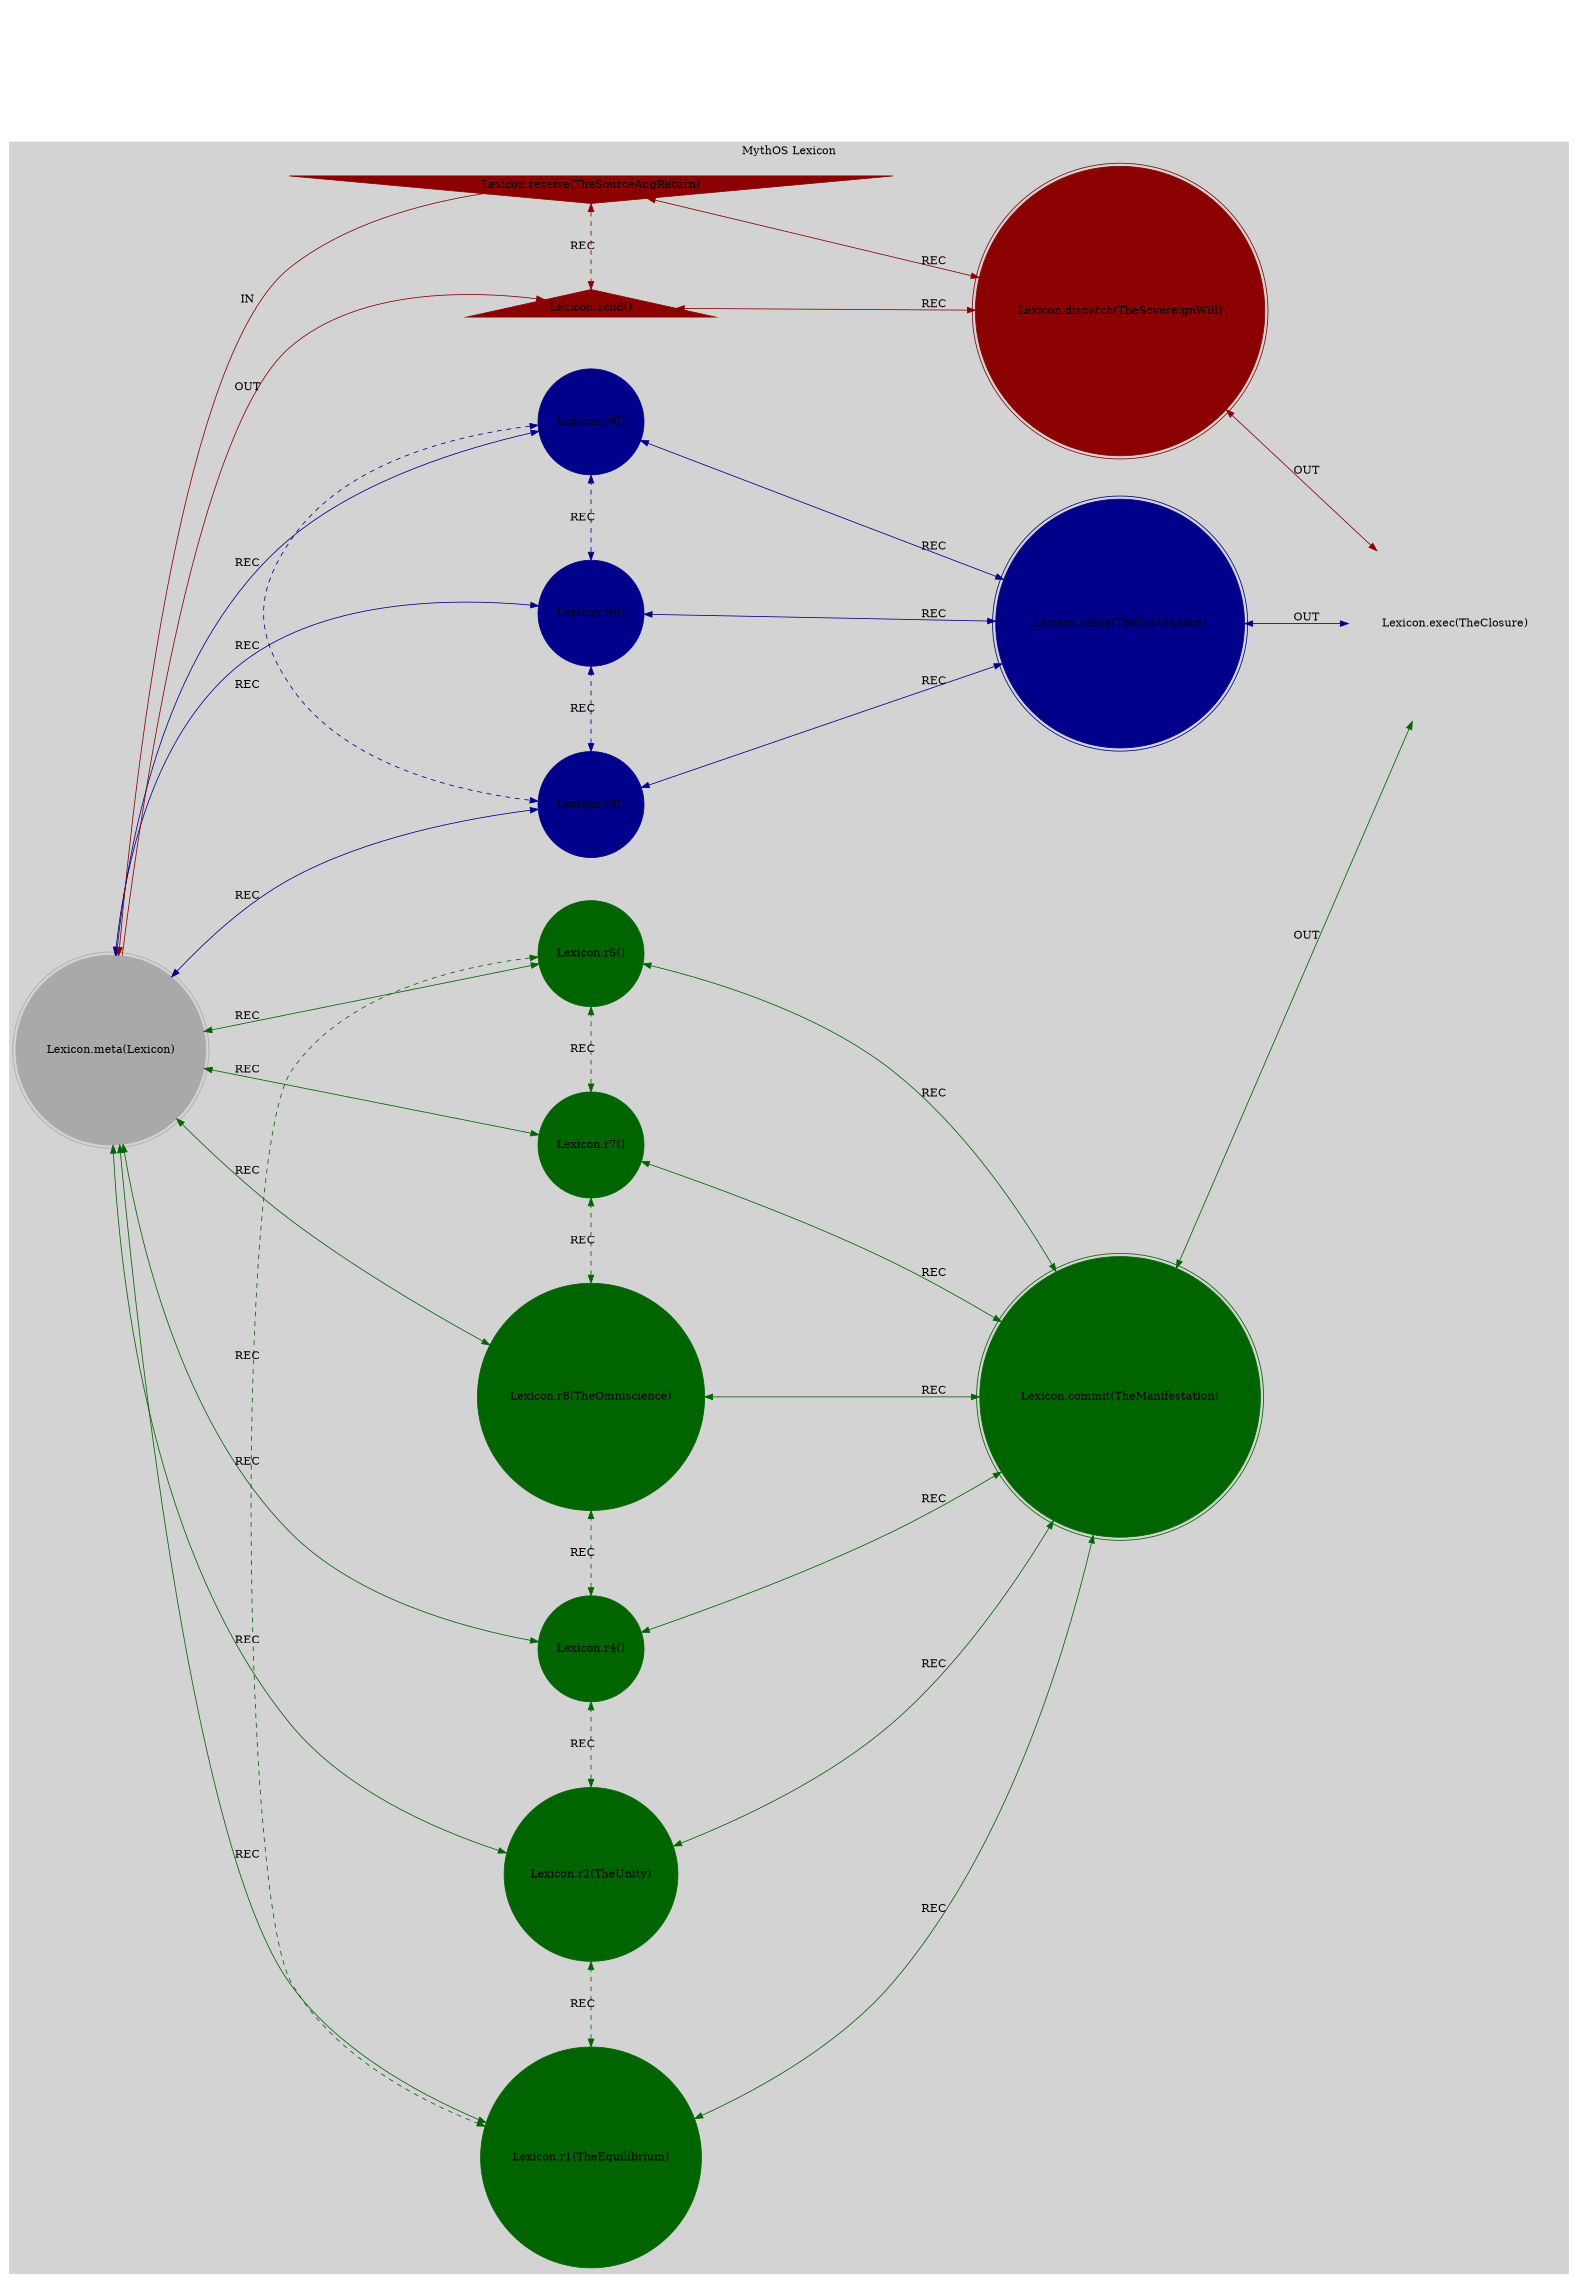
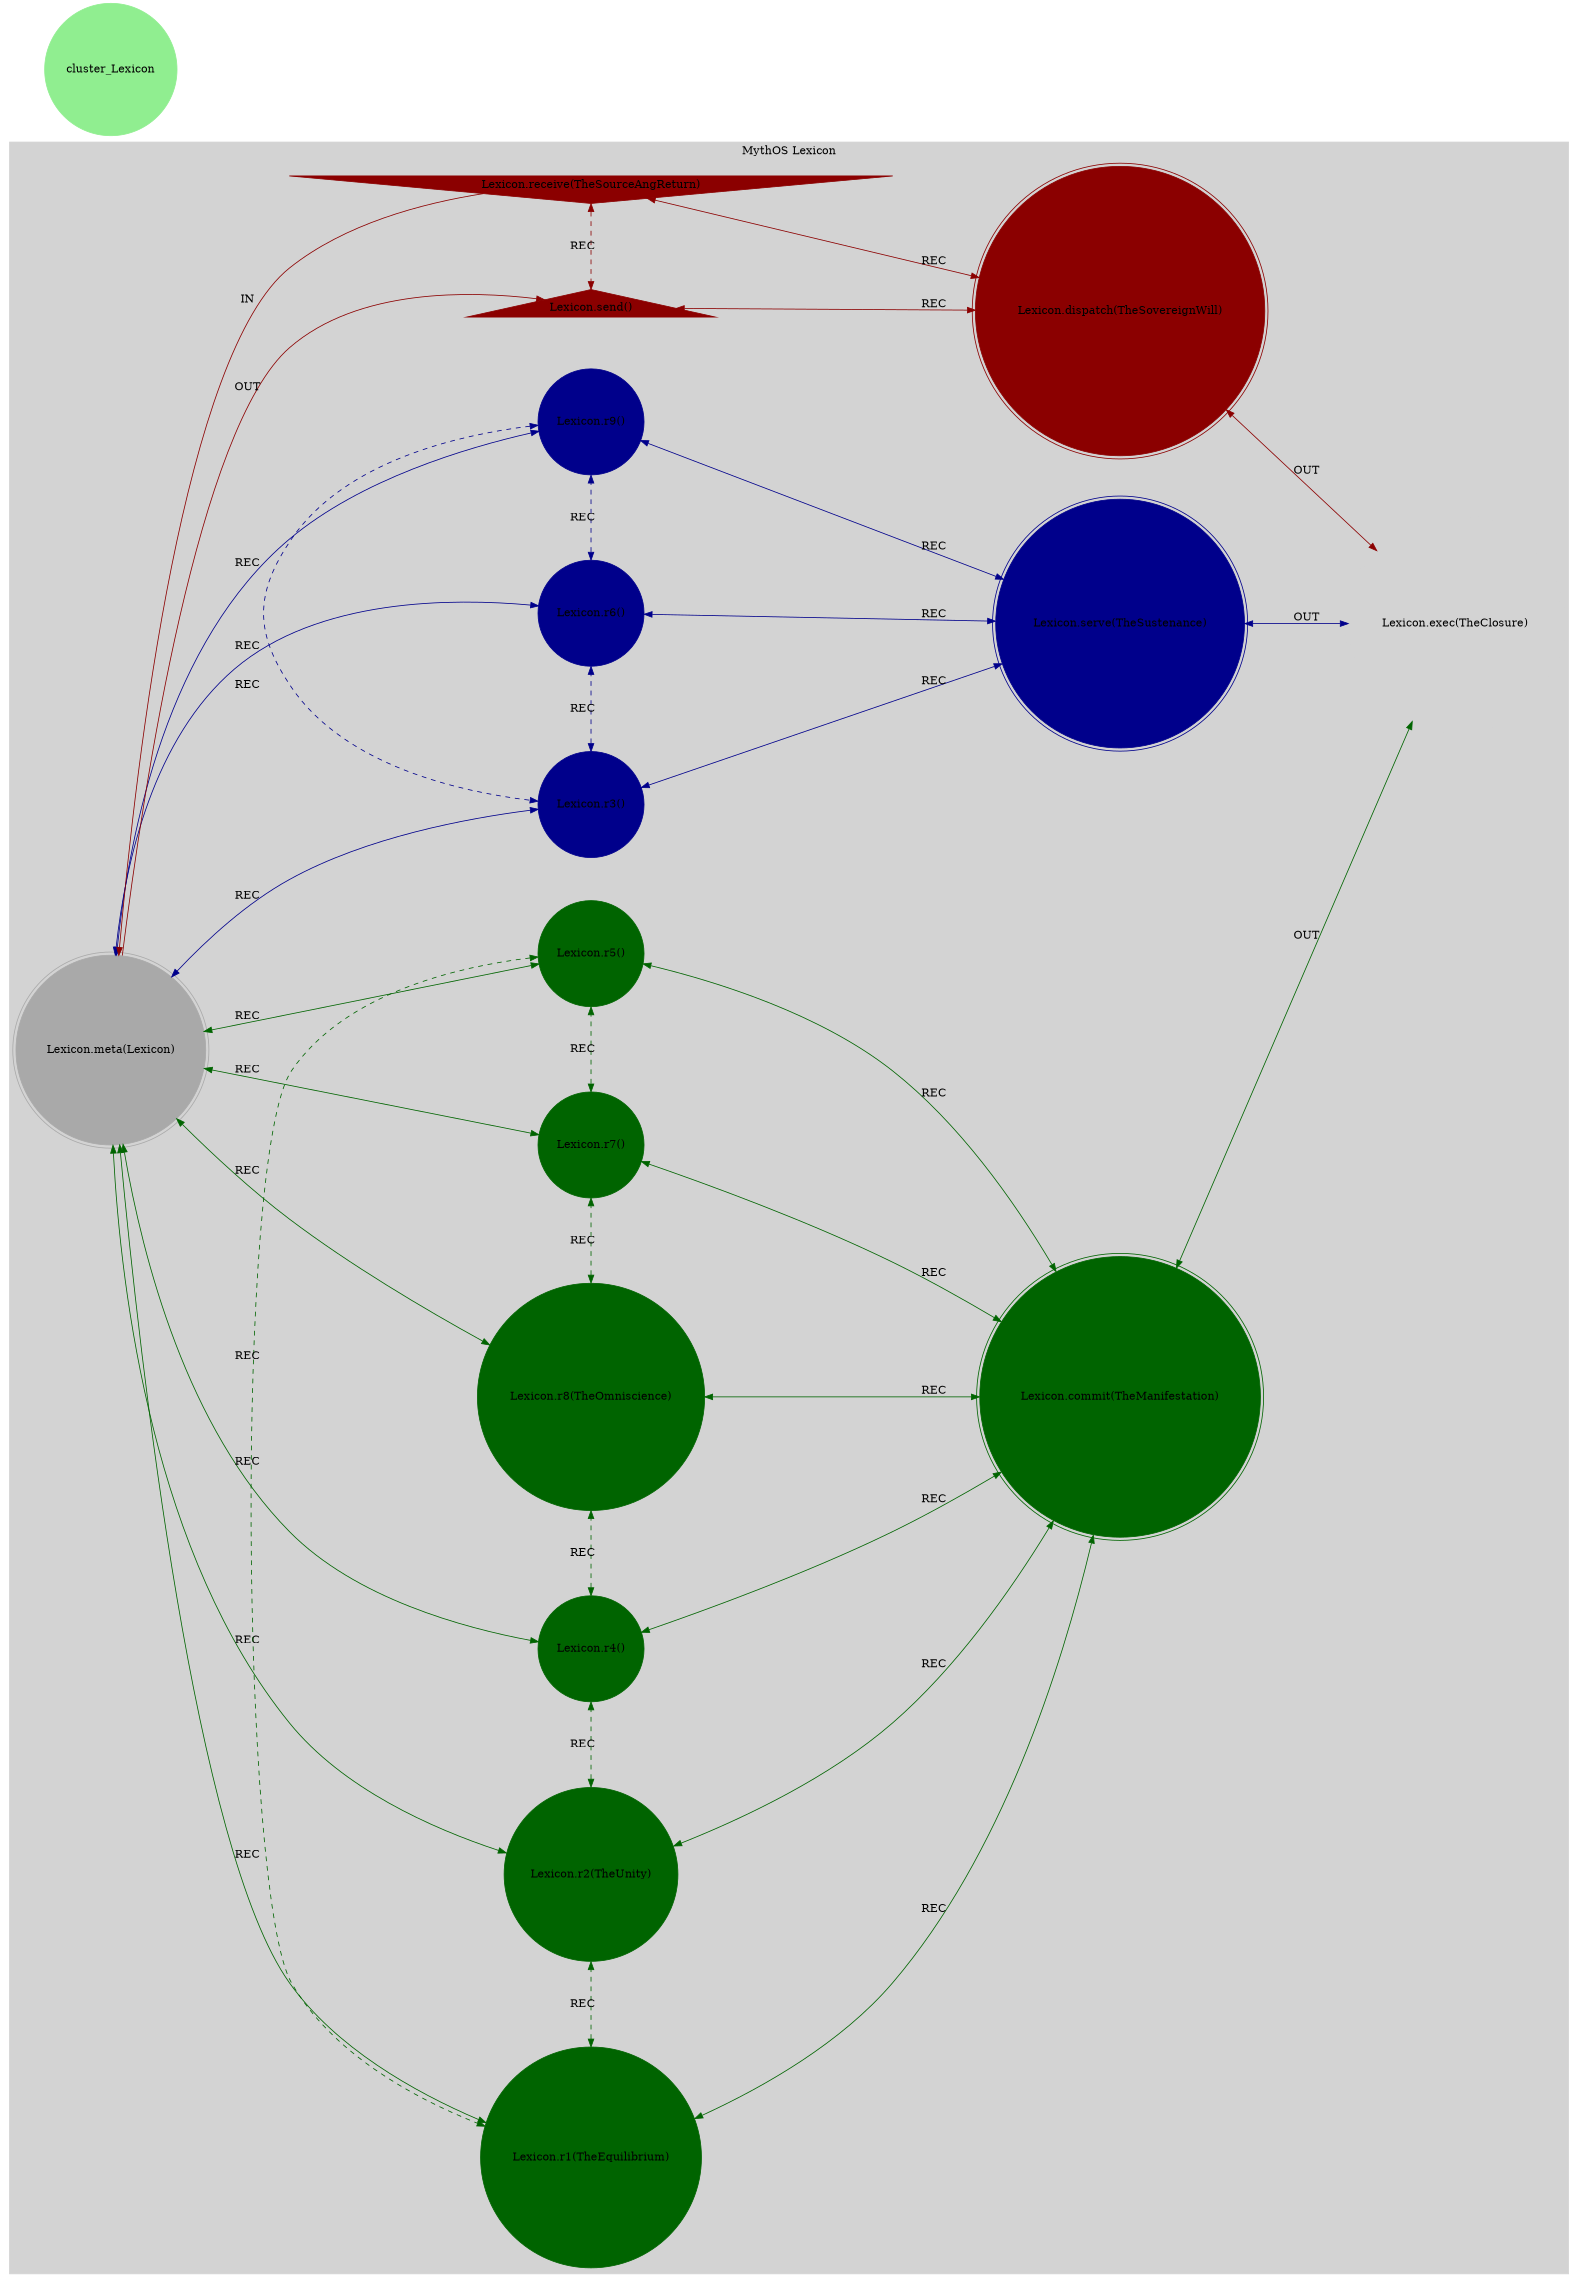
none -> (111, 70)
